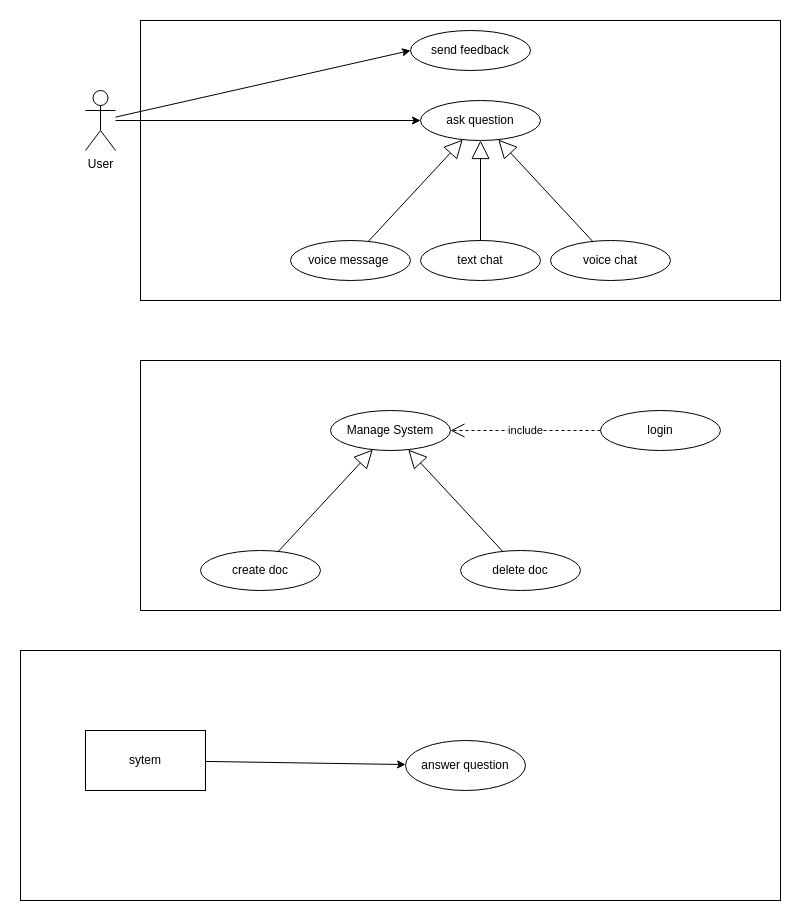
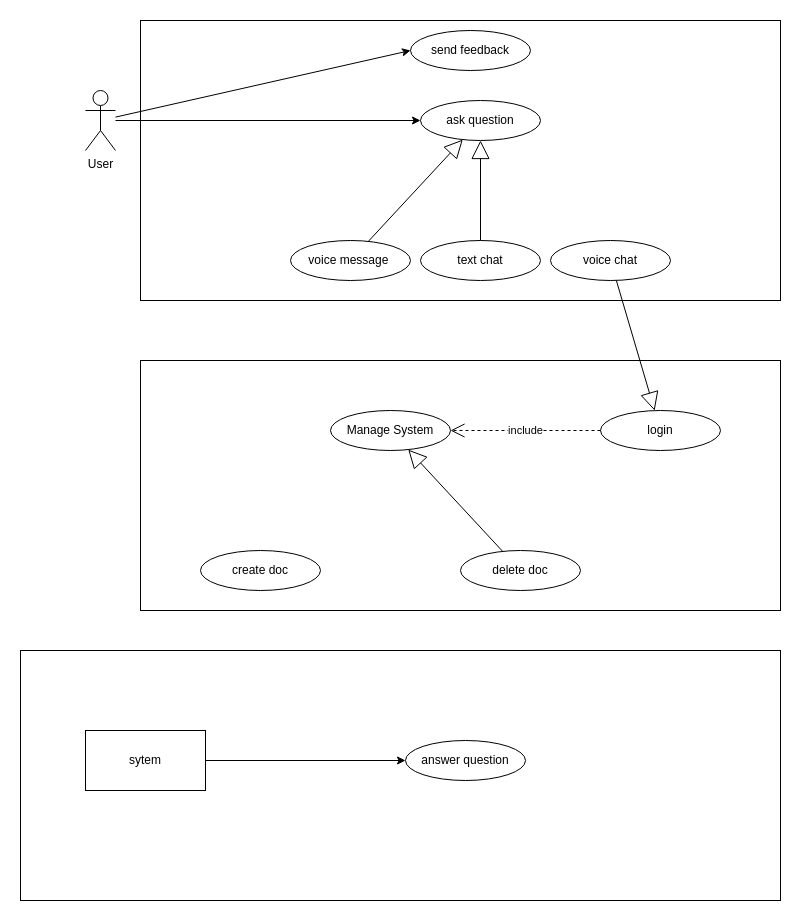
(552, 197) -> (633, 336)
(319, 507) -> none
(466, 766) -> (466, 761)
